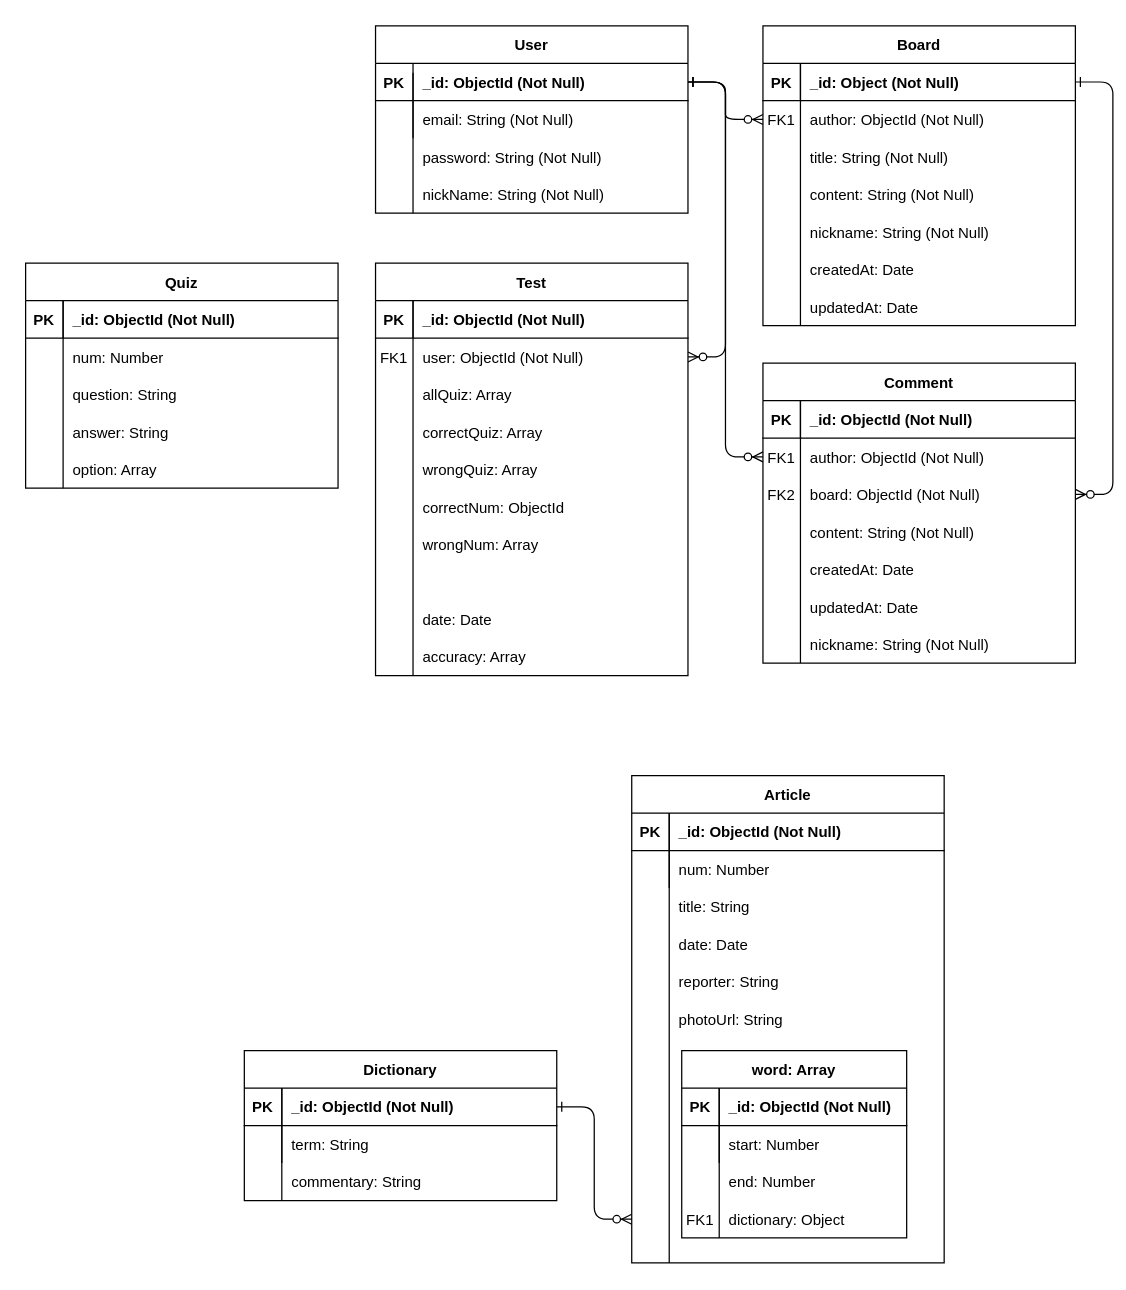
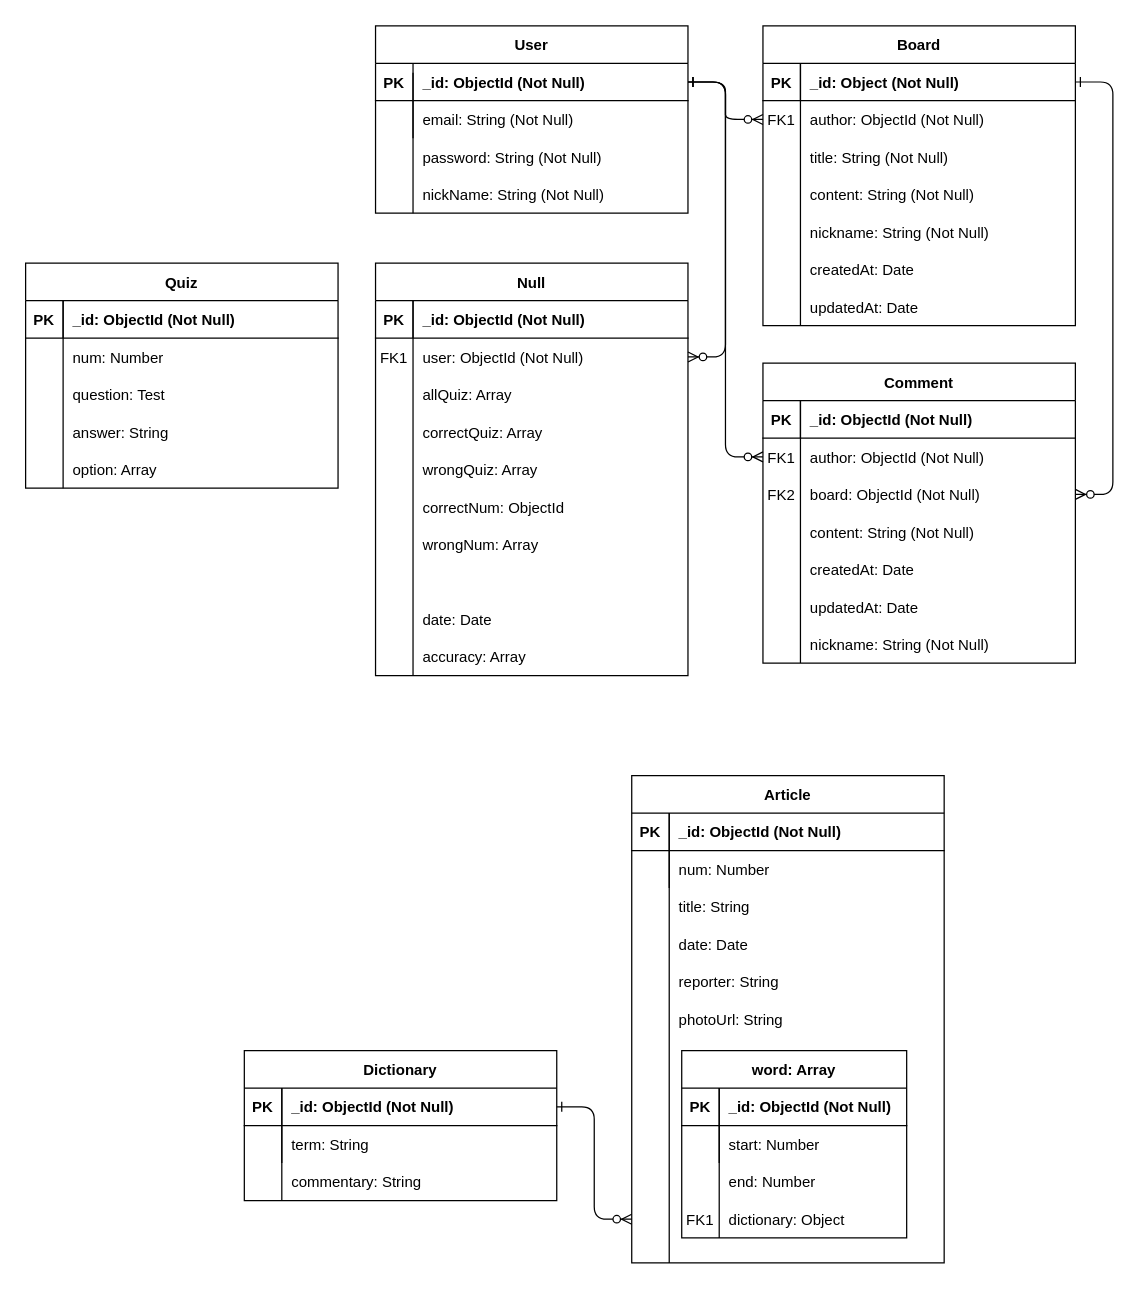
(531, 283) -> (531, 283)
(132, 395) -> (125, 395)
